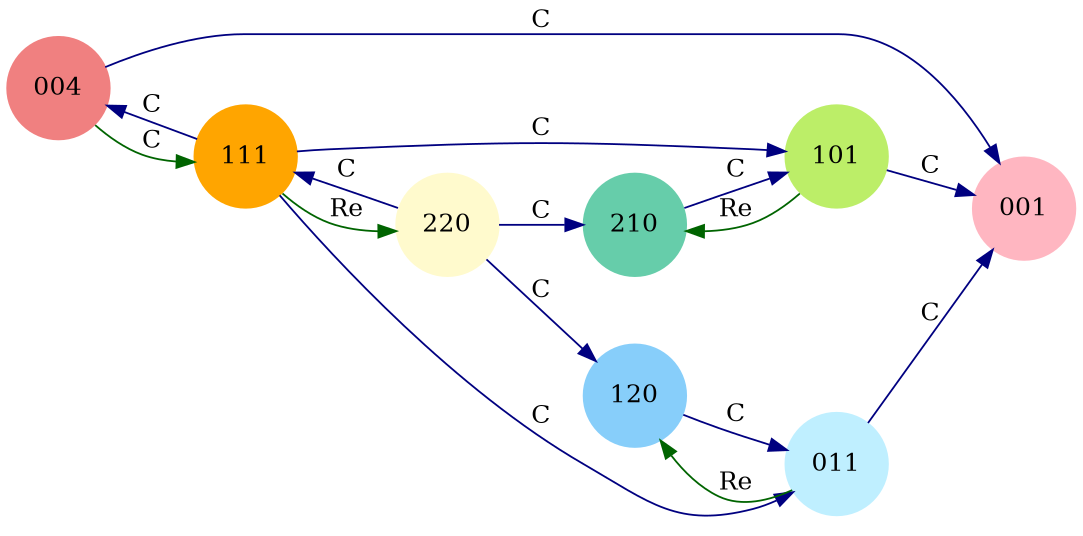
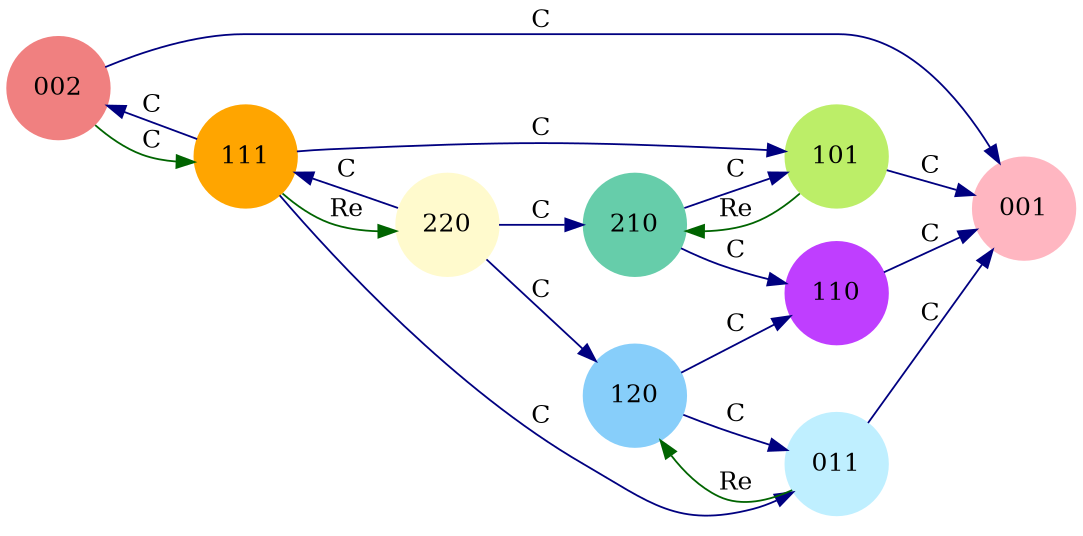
(58, 88) -> (58, 88)
none -> (837, 293)
